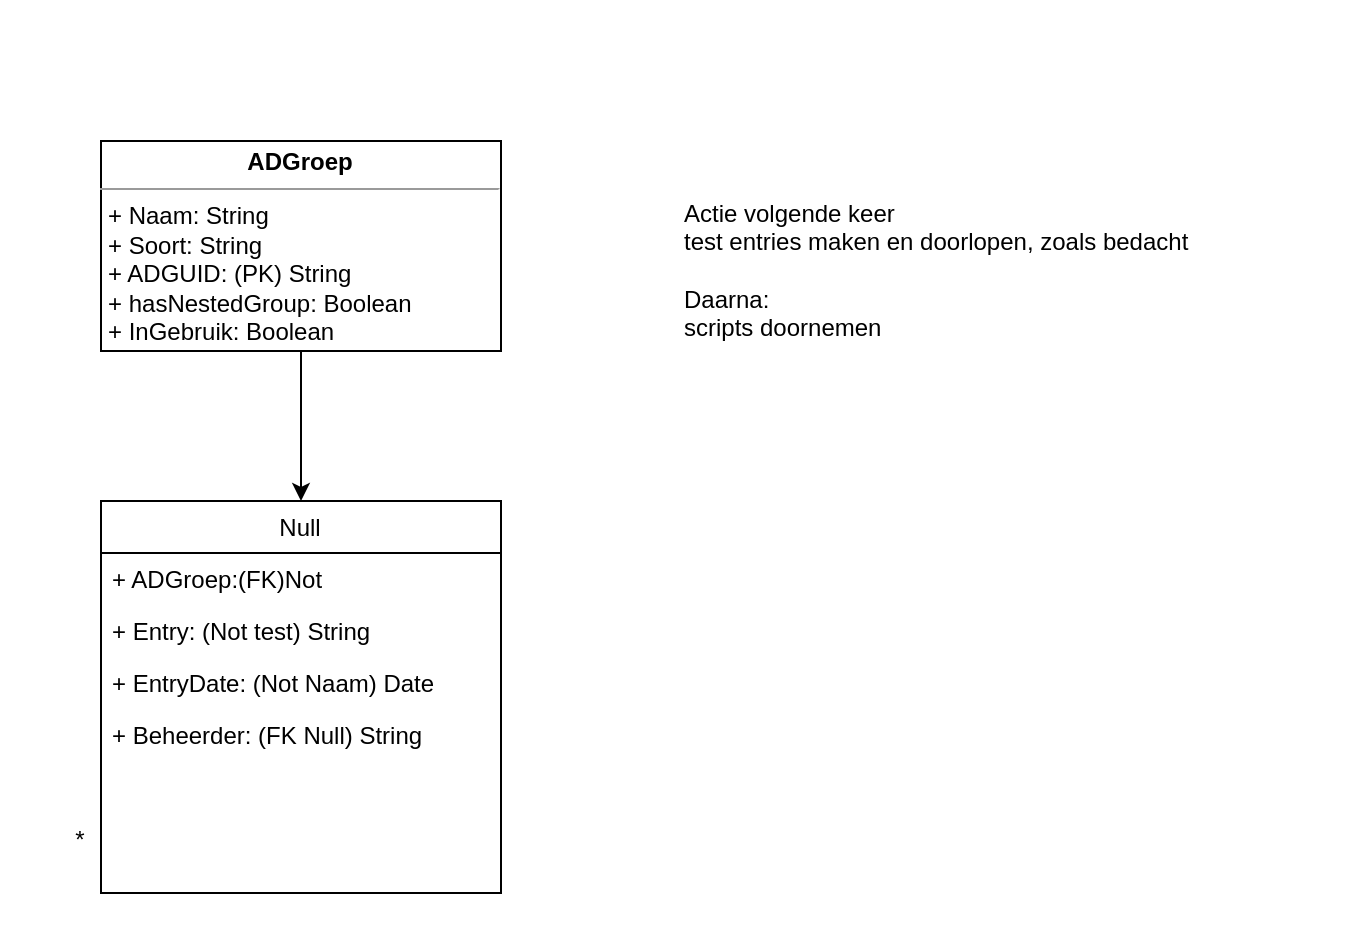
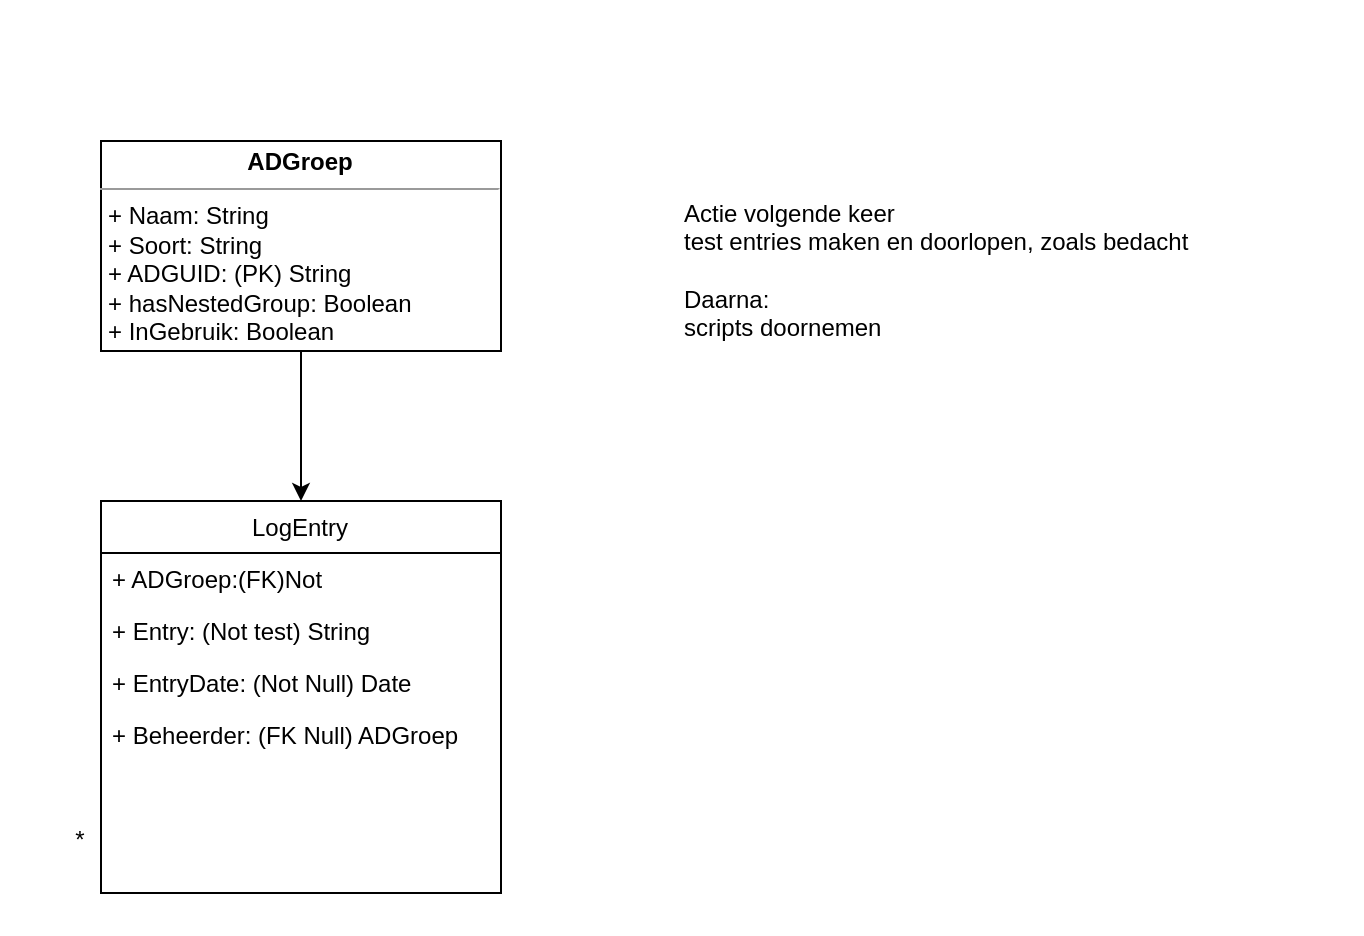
(300, 528) -> (300, 528)
(285, 684) -> (278, 684)
(282, 736) -> (292, 736)
